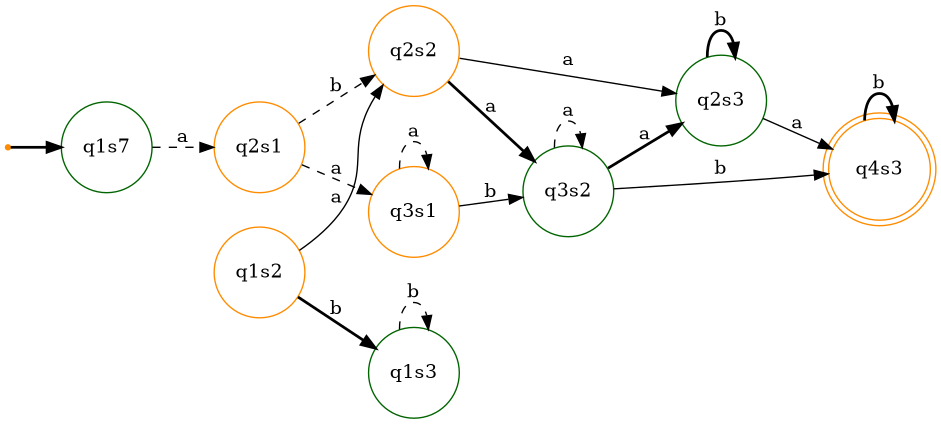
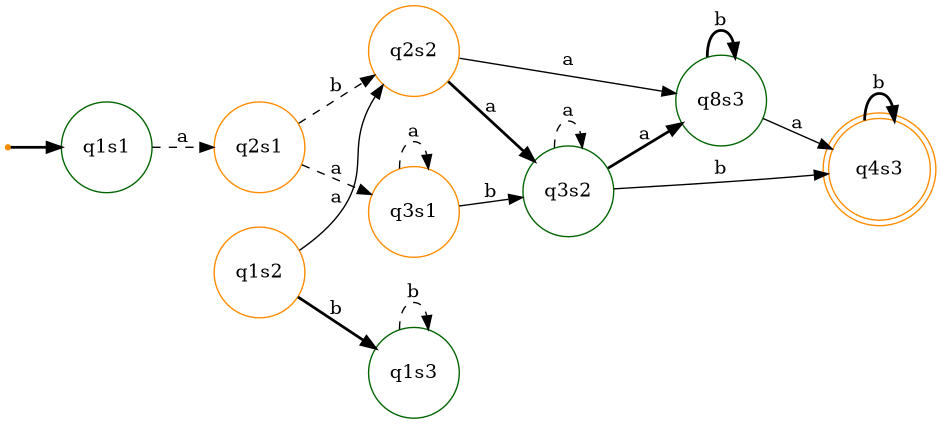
(721, 101) -> (721, 101)
(107, 147) -> (107, 147)
